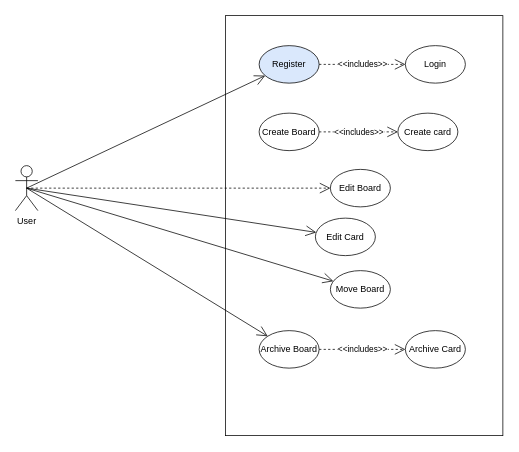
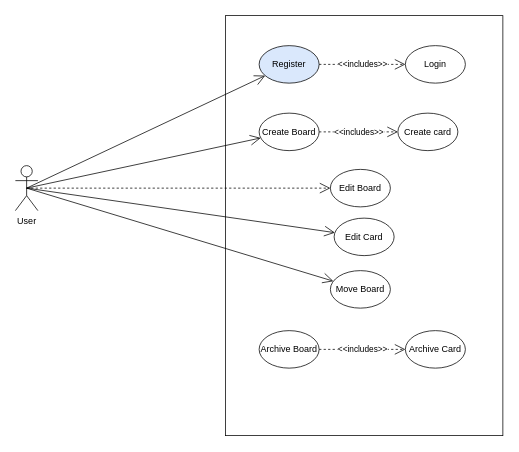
(345, 237) -> (364, 237)
(147, 262) -> (148, 162)
